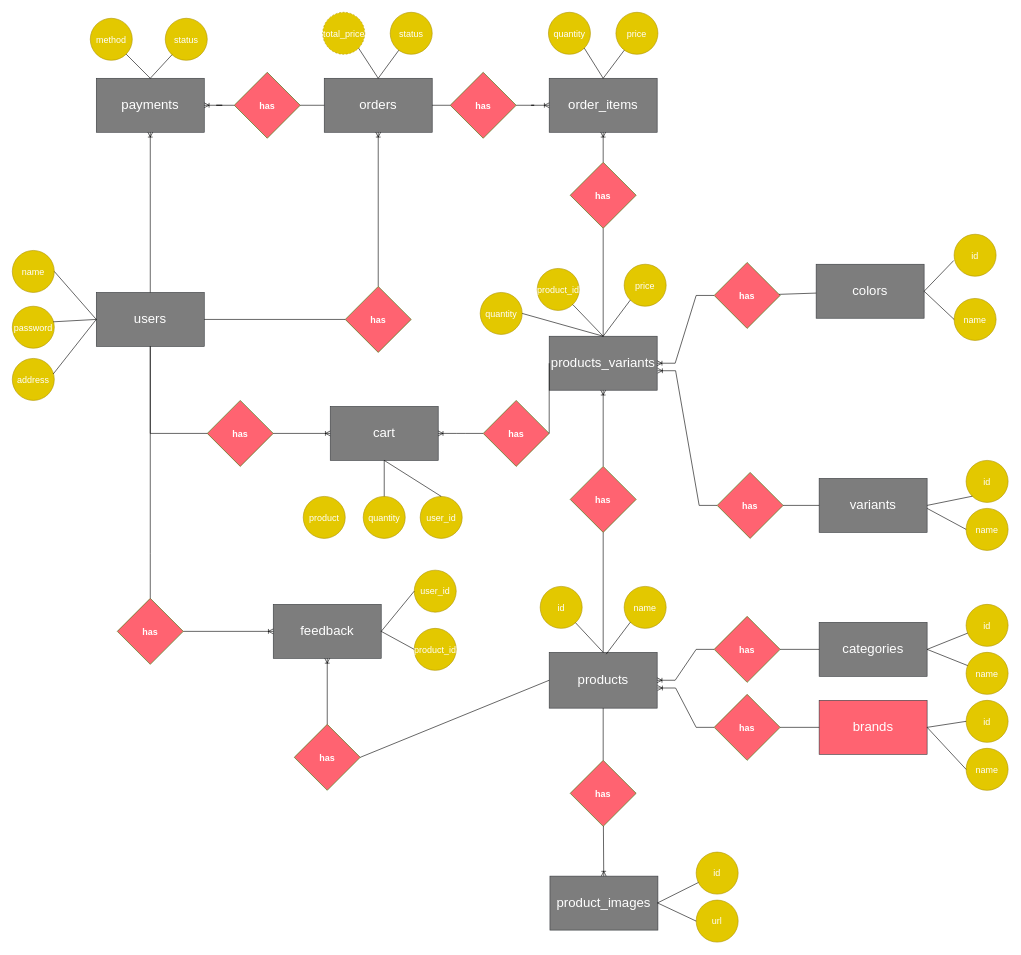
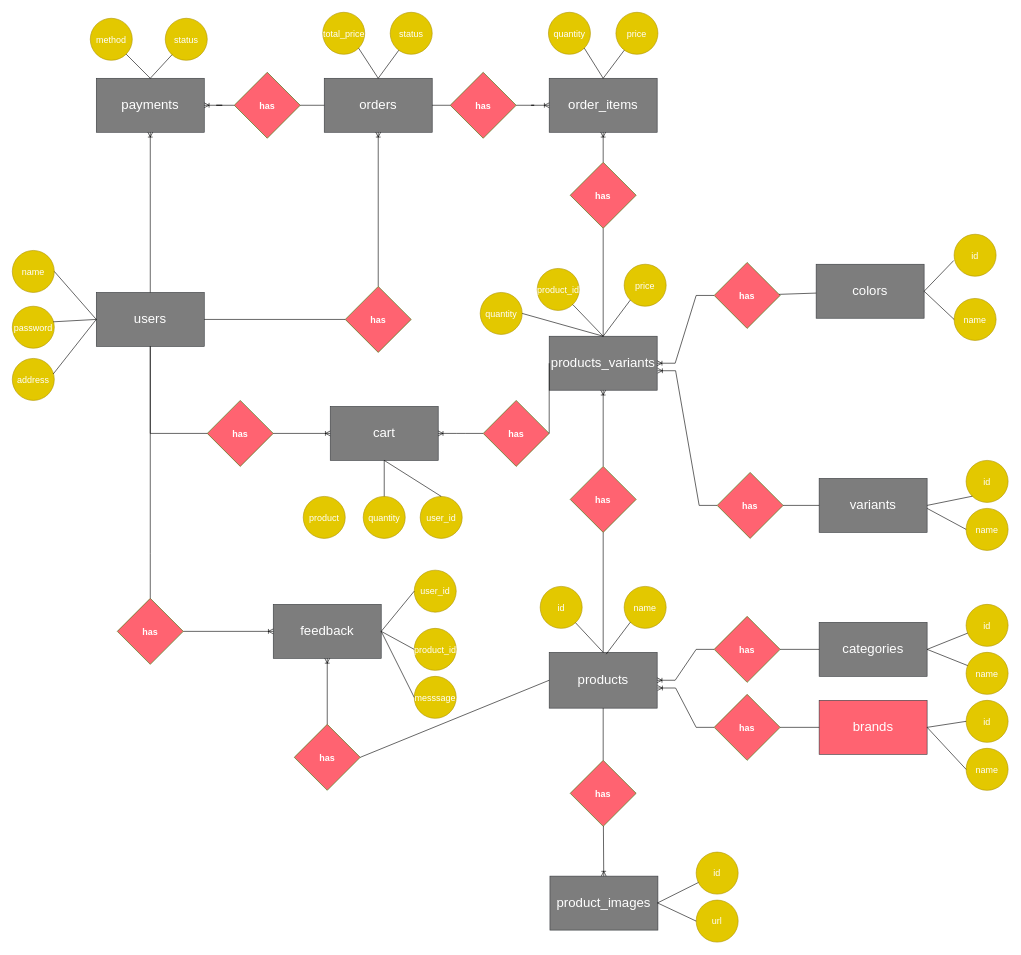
(344, 33) -> (344, 33)
none -> (413, 695)
none -> (435, 698)
